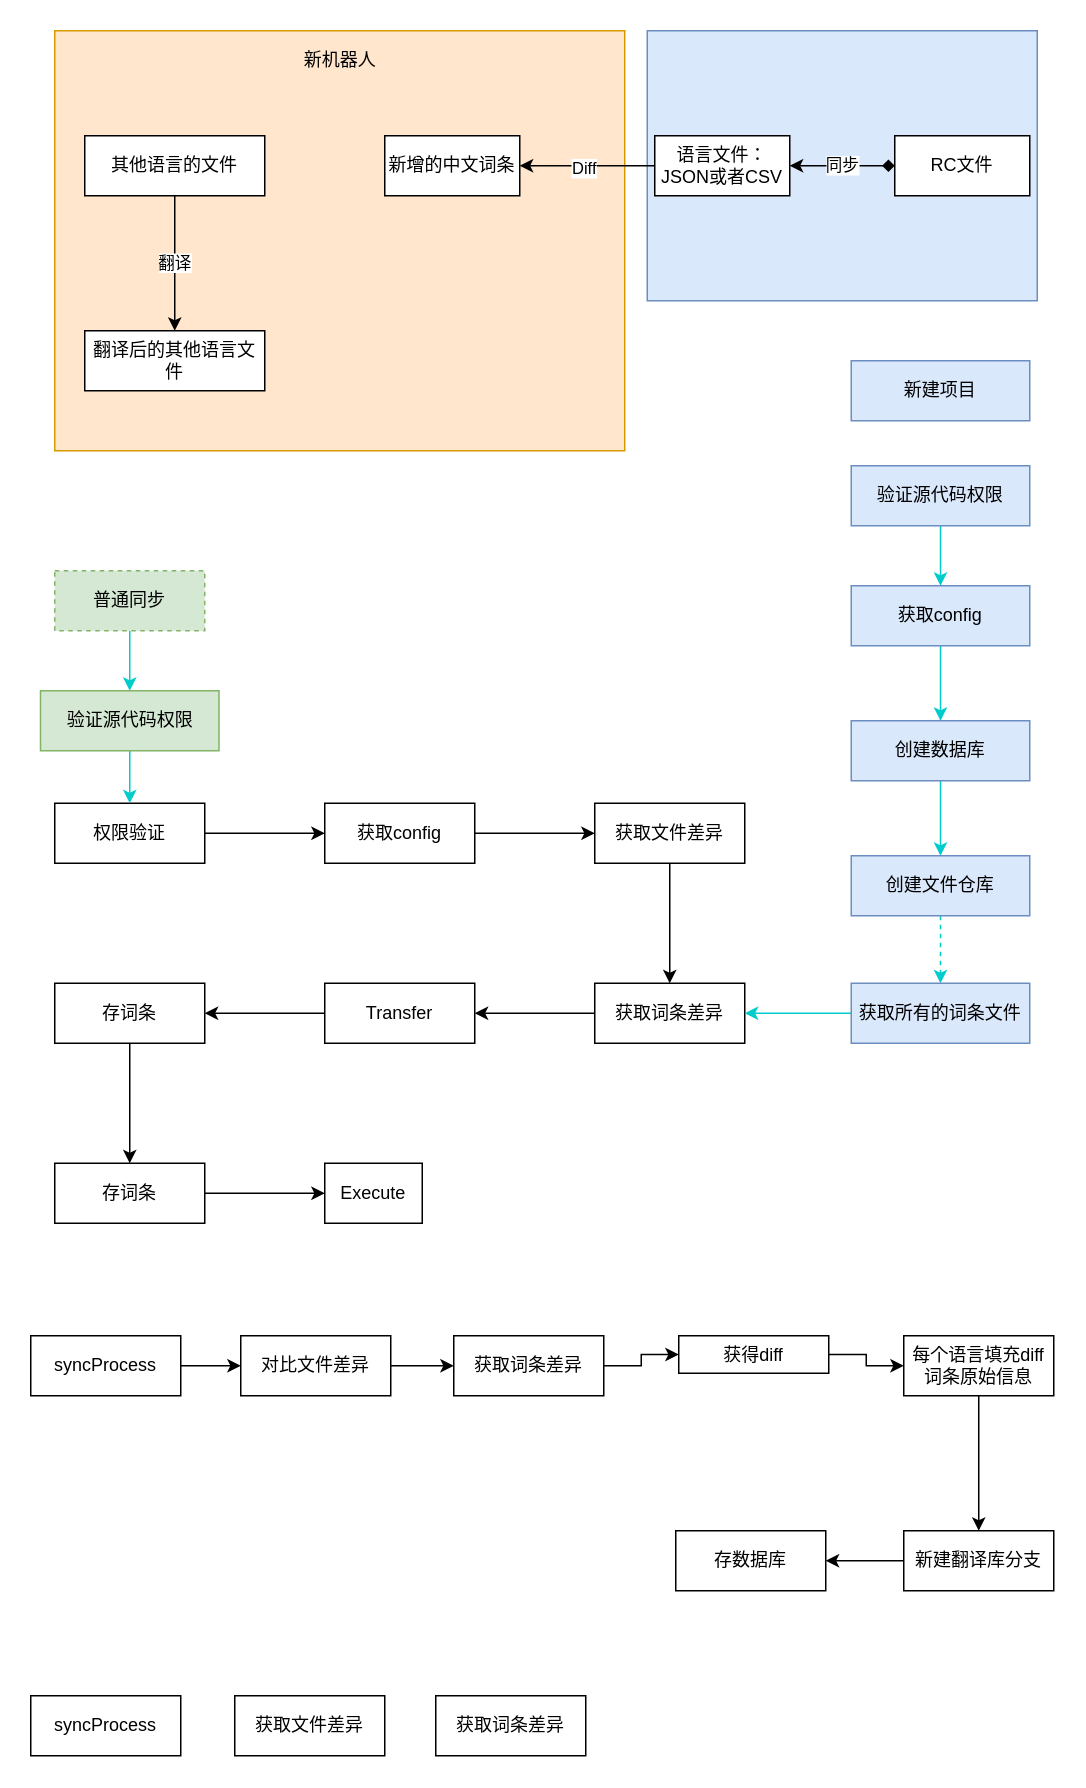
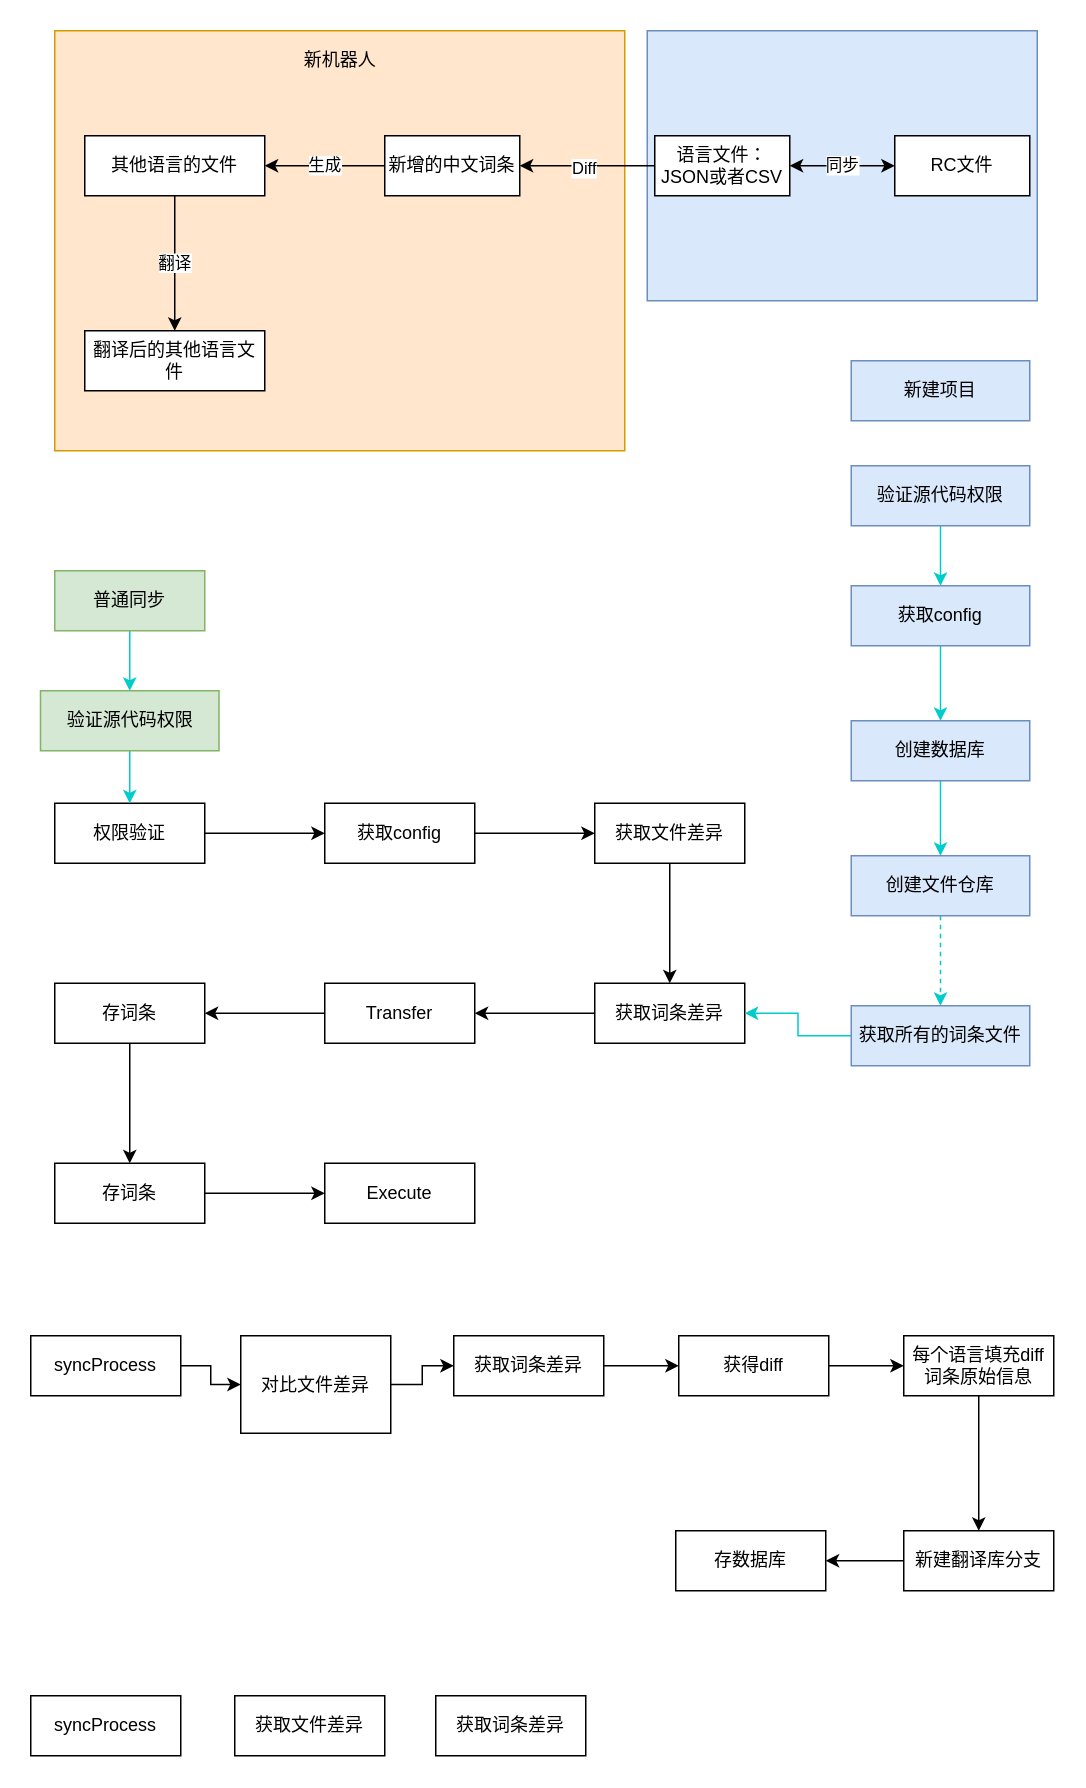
none -> (330, 166)
(882, 166) -> (883, 166)
(130, 601) -> (130, 601)
(941, 1013) -> (941, 1036)
(374, 1193) -> (400, 1193)
(754, 1355) -> (754, 1366)
(316, 1366) -> (316, 1385)
